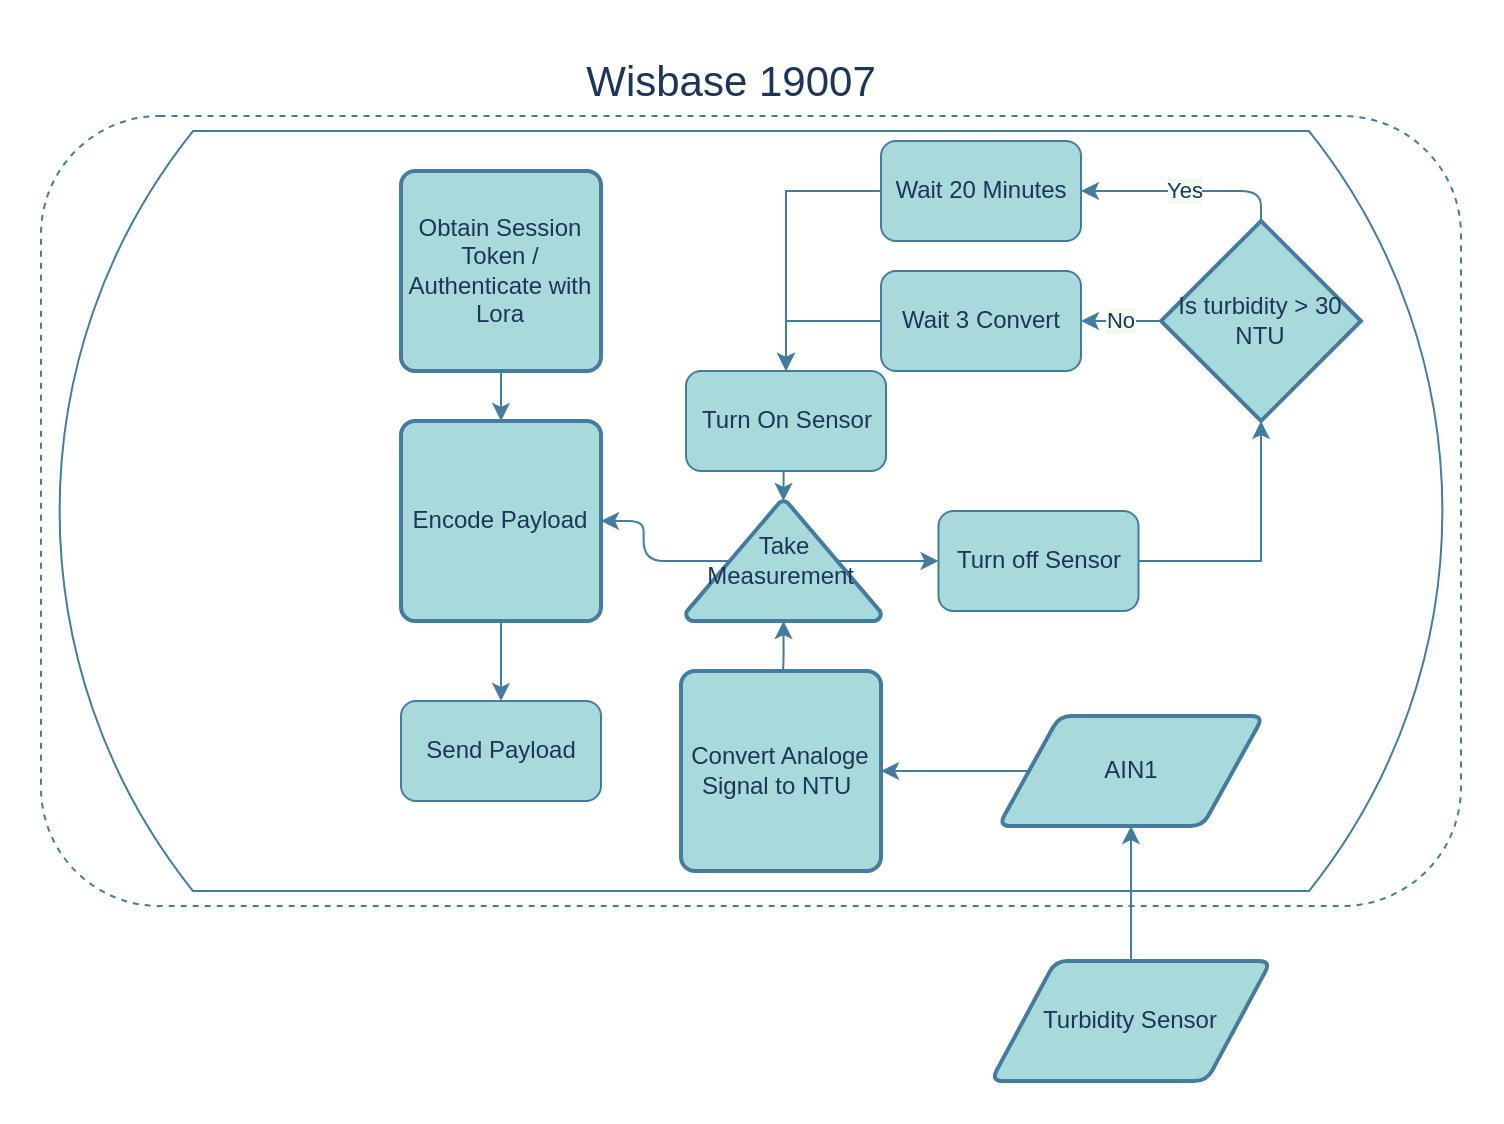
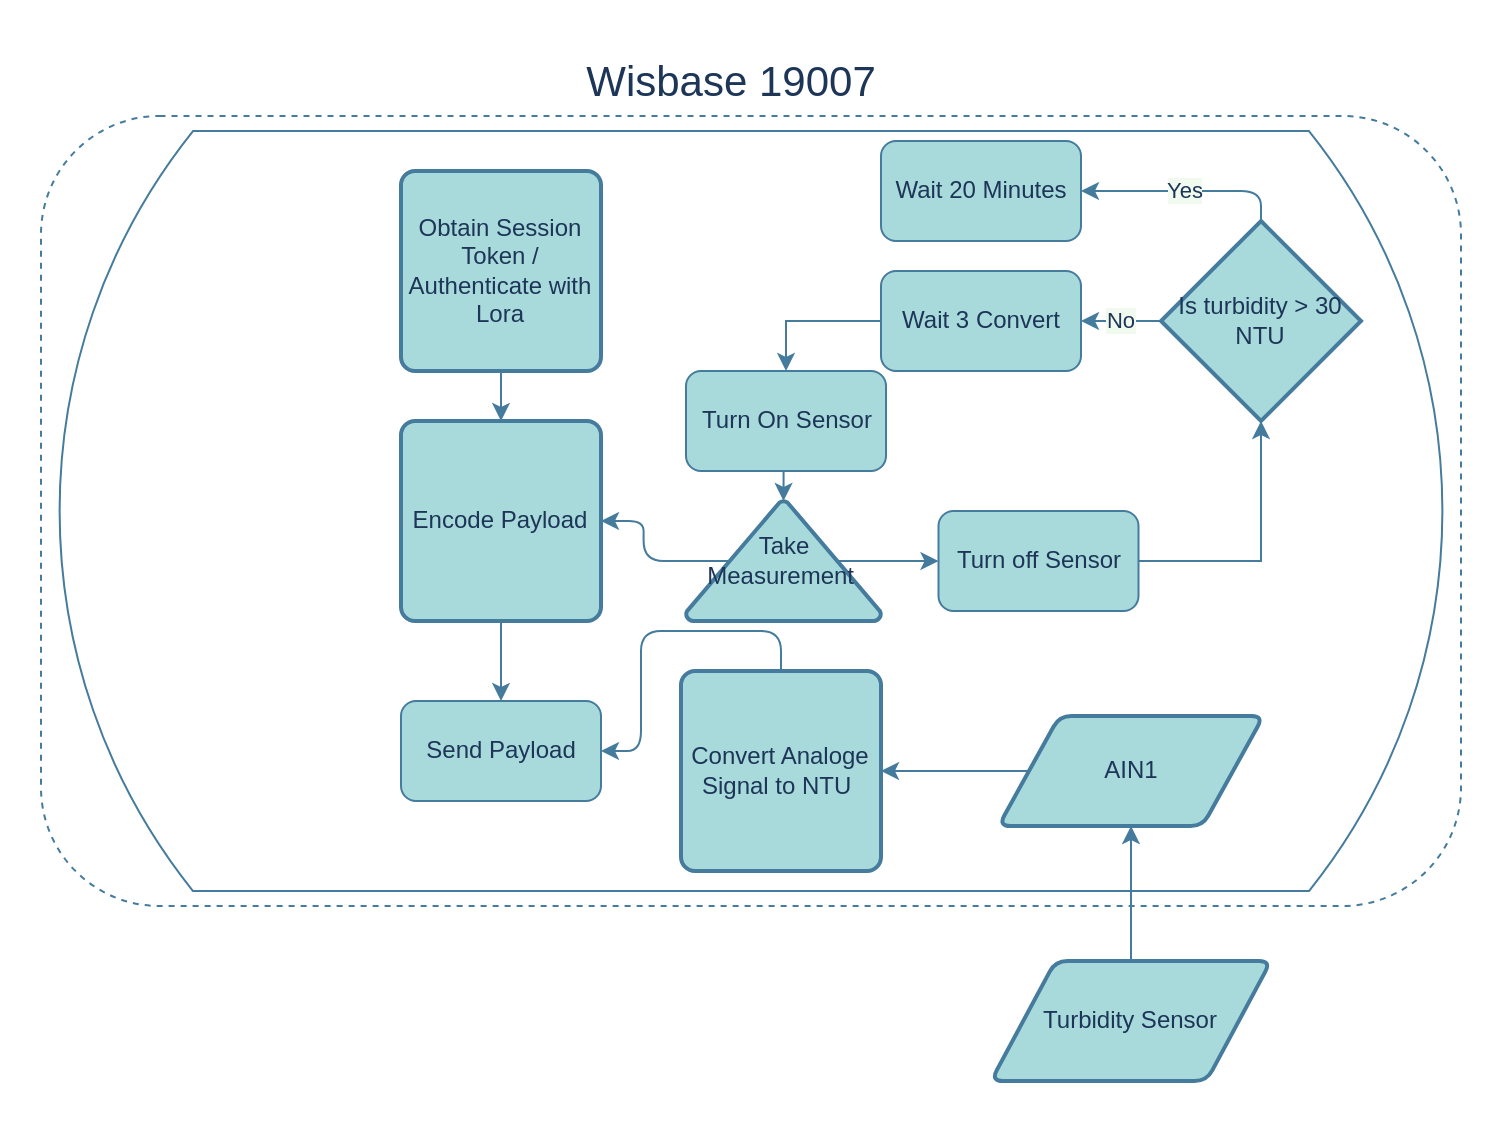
(786, 206) -> none
(784, 651) -> (663, 631)
